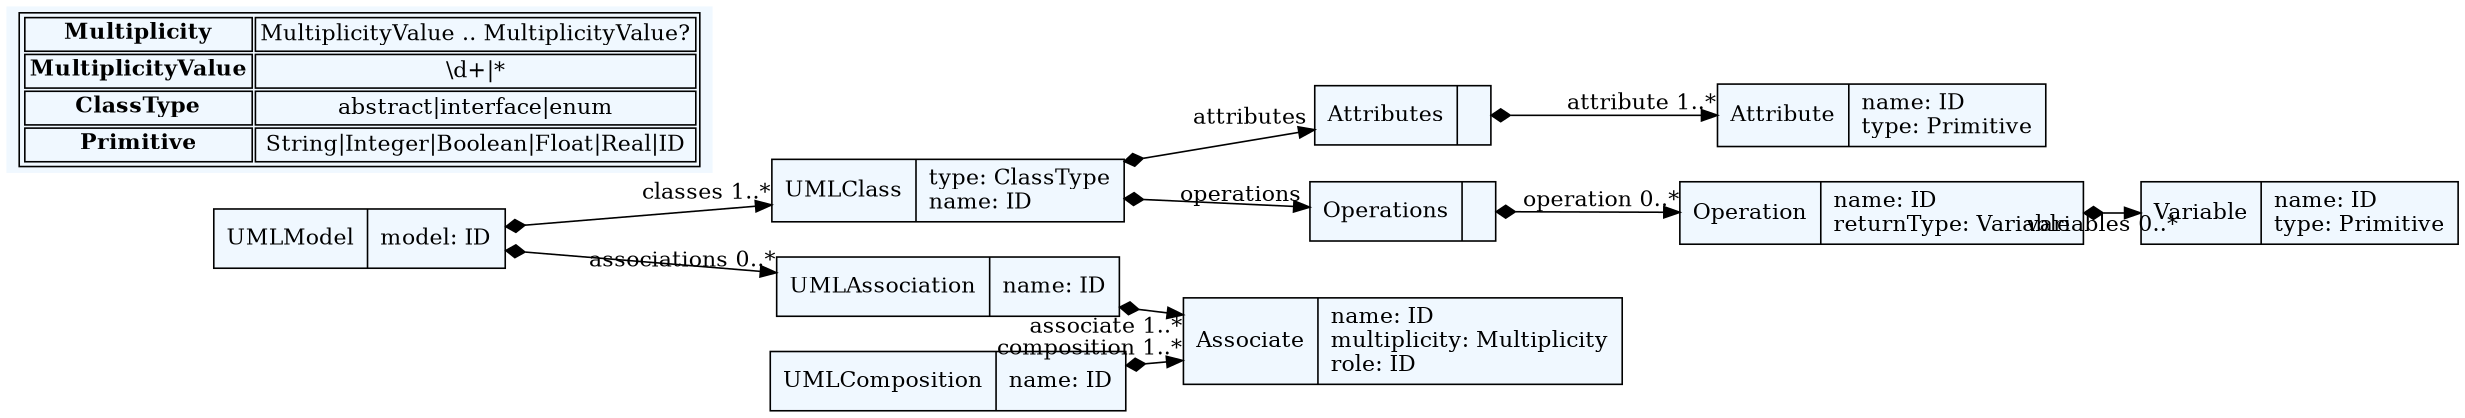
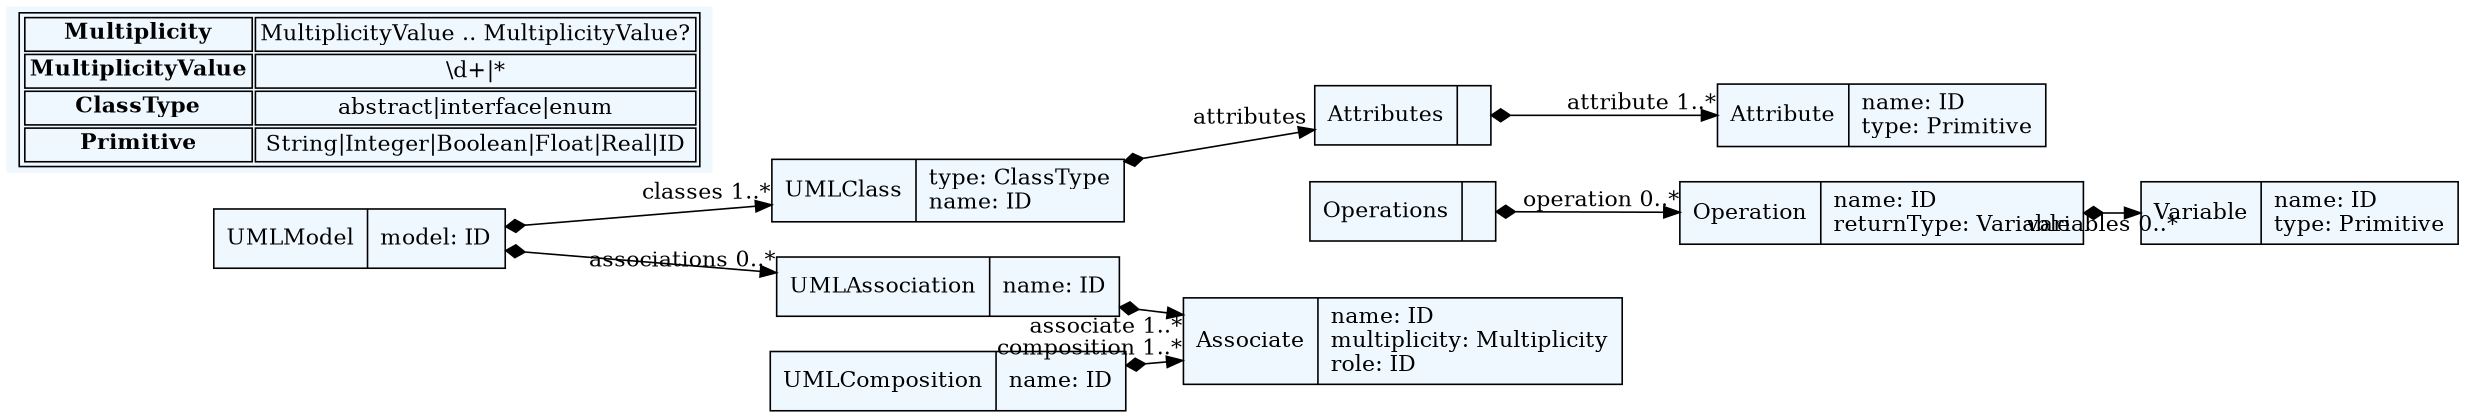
(1219, 203) -> none
